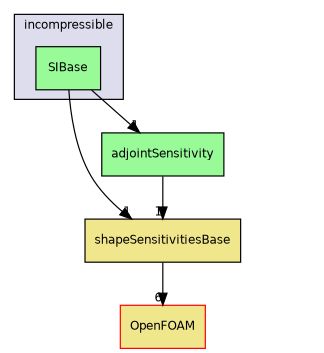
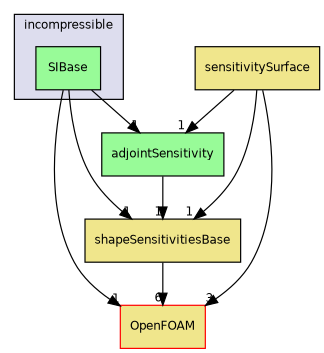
none -> (257, 68)
none -> (57, 203)
